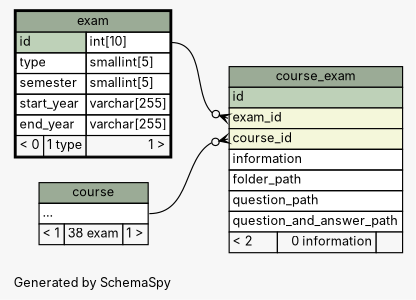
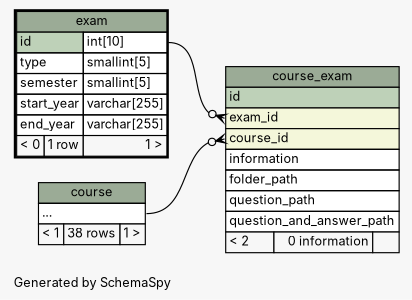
(65, 145) -> (64, 145)
(94, 234) -> (92, 234)
